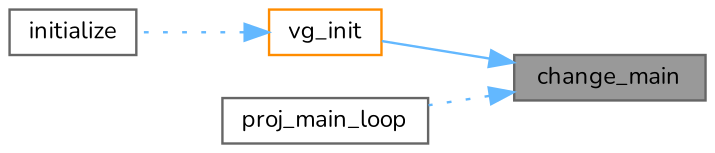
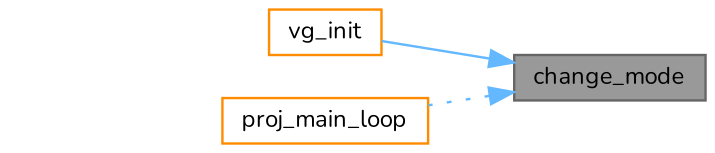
(73, 32) -> none
(610, 78) -> (610, 78)
(325, 121) -> (325, 121)
